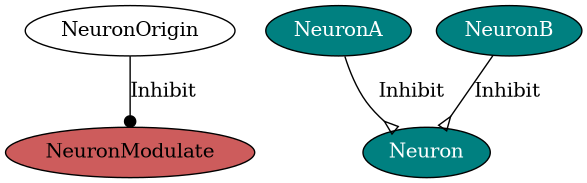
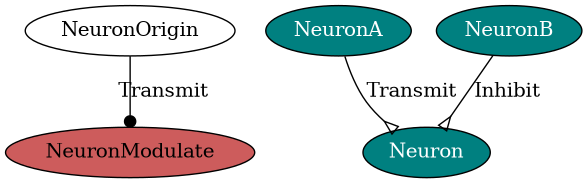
(164, 92) -> (164, 92)
(412, 92) -> (412, 92)
